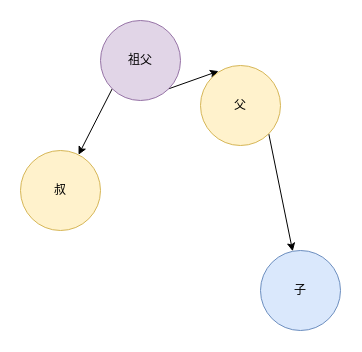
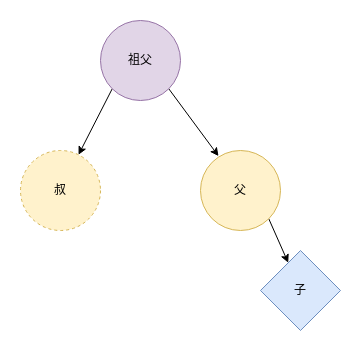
(241, 106) -> (241, 191)
(61, 191) -> (61, 191)
(301, 291) -> (301, 291)
